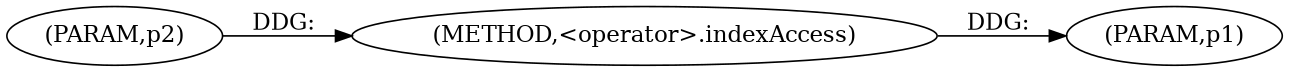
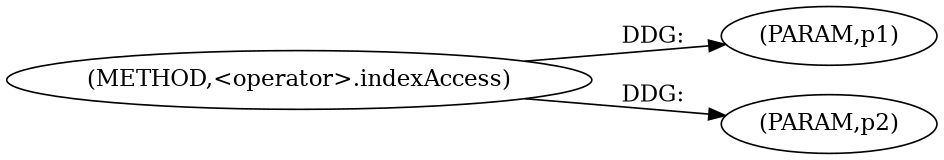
(279, 36) -> (617, 106)
